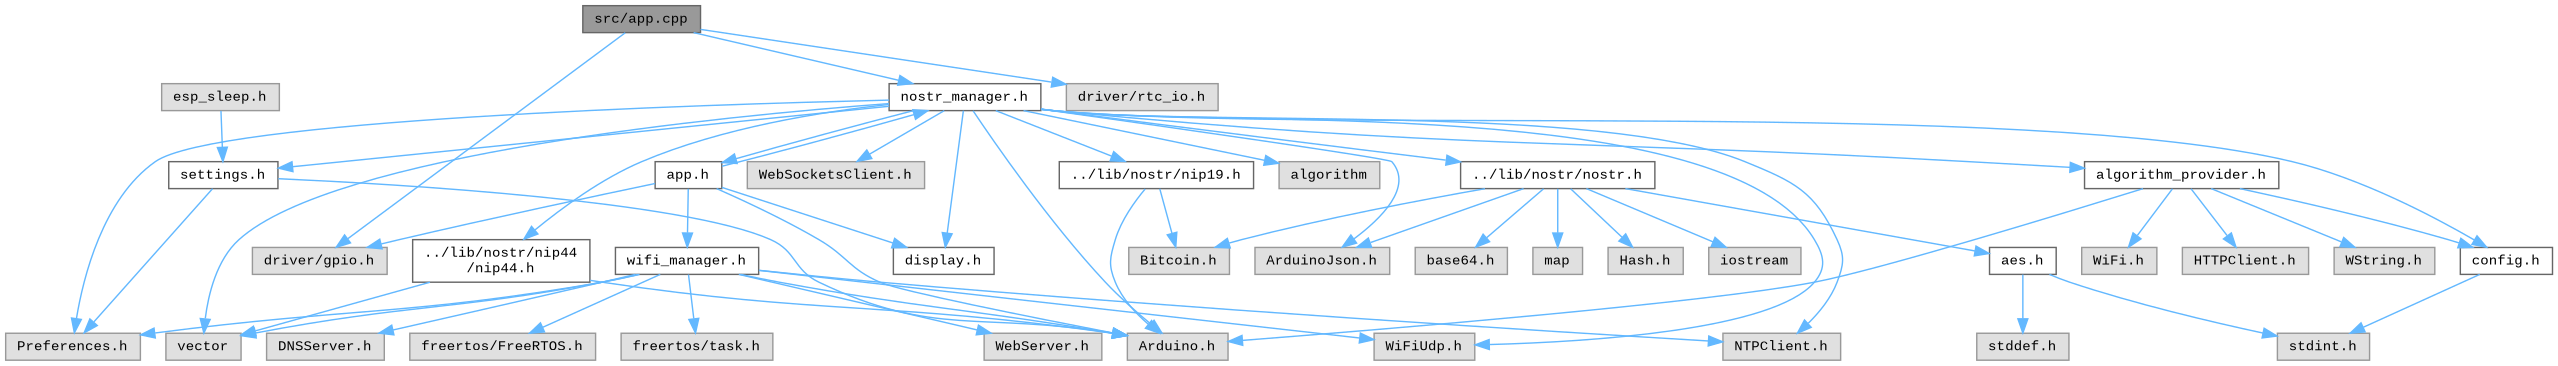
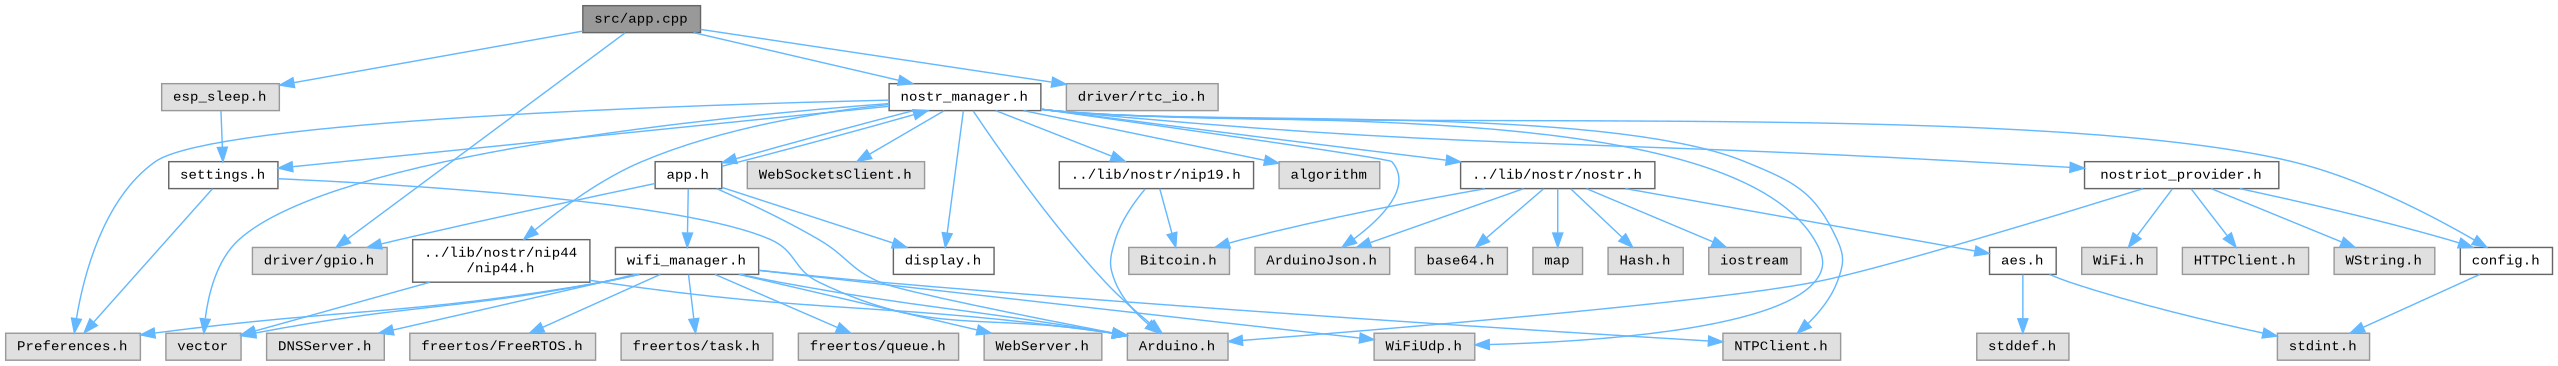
none -> (438, 57)
(2182, 175) -> (2182, 175)
none -> (878, 347)
